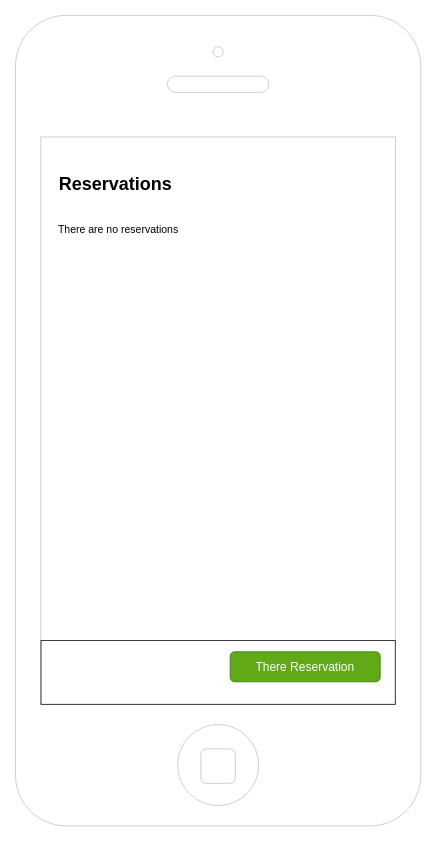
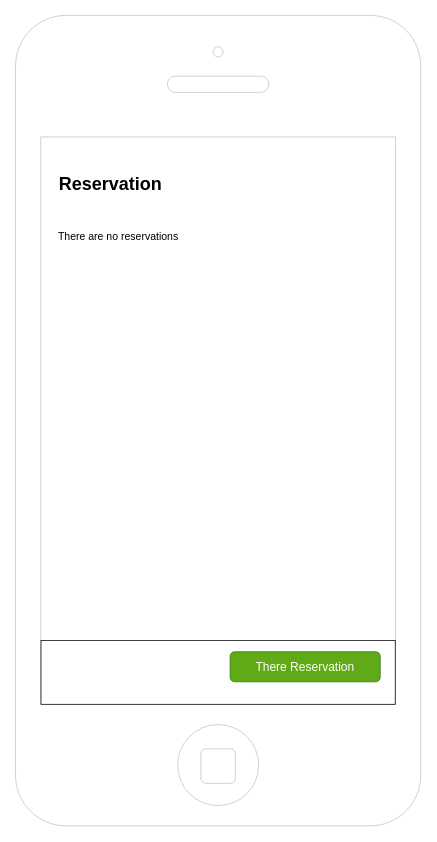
(88, 184) -> (85, 184)
(124, 229) -> (124, 237)
